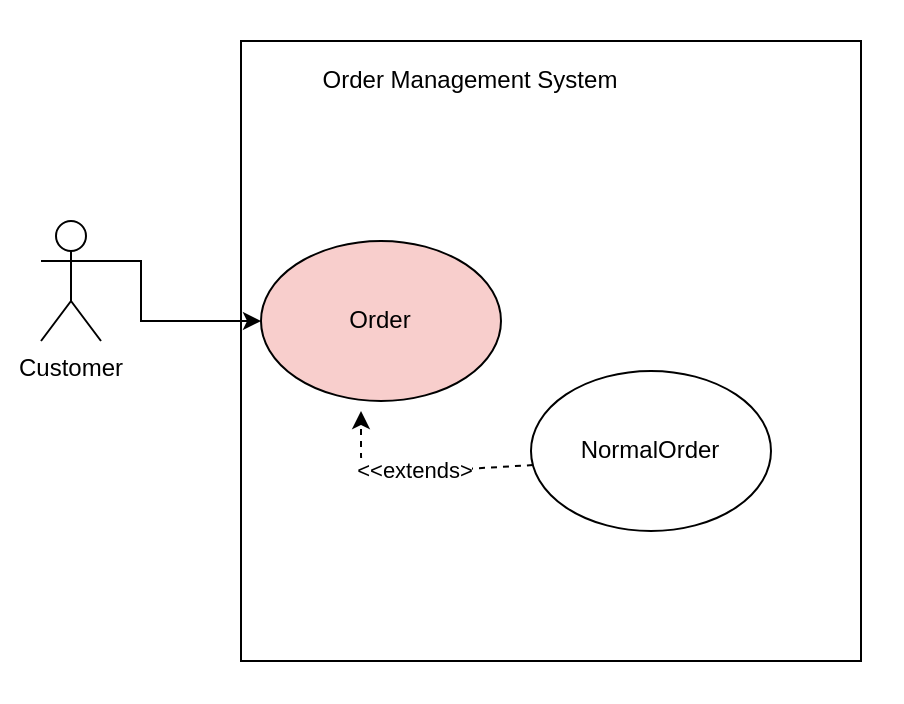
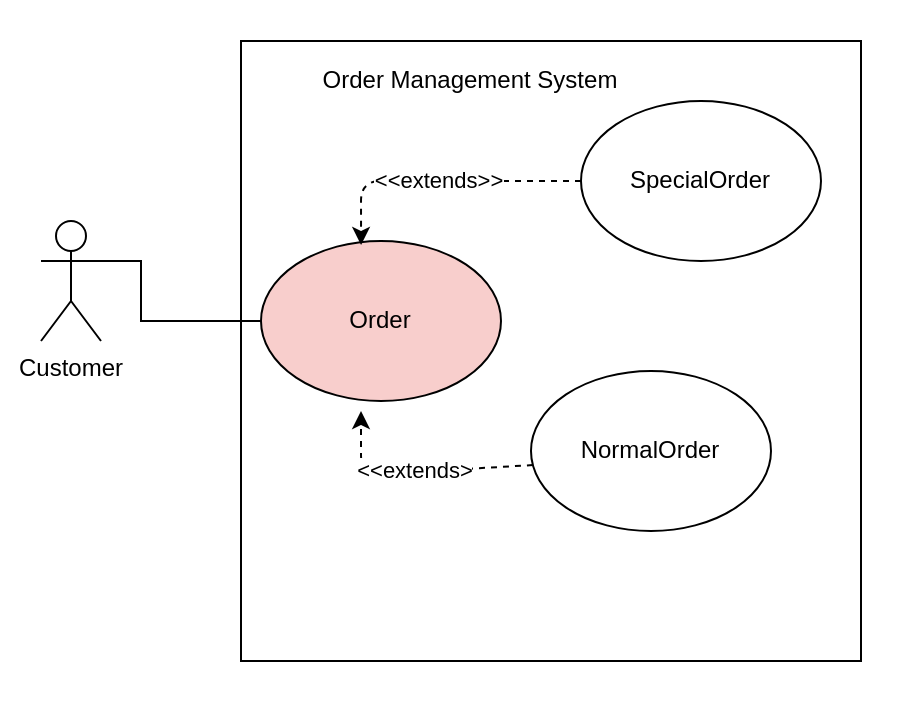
none -> (453, 181)
none -> (701, 181)
(246, 321) -> (251, 321)
